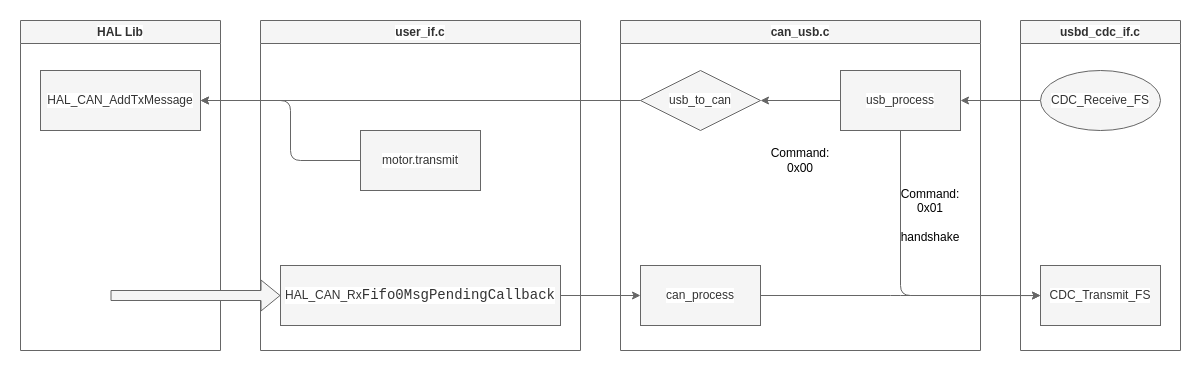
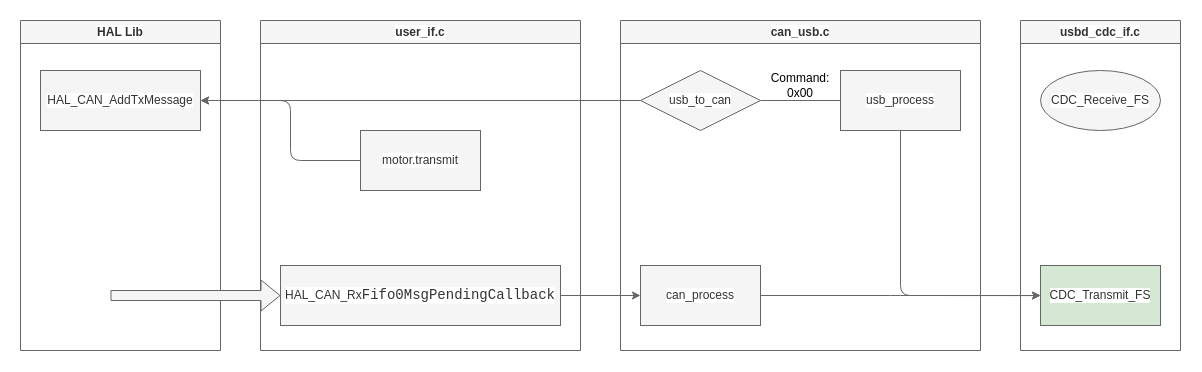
(768, 101) -> (766, 101)
(1004, 101) -> none
(801, 161) -> (801, 86)
(931, 216) -> none
(1101, 296) -> (1101, 296)
